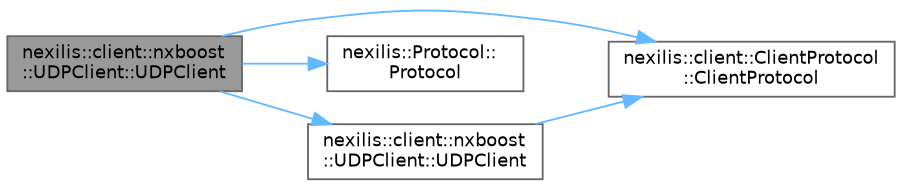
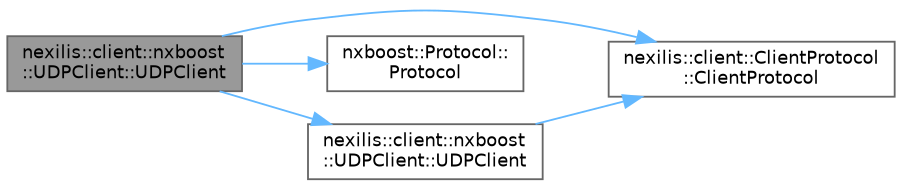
(425, 64) -> (425, 64)
